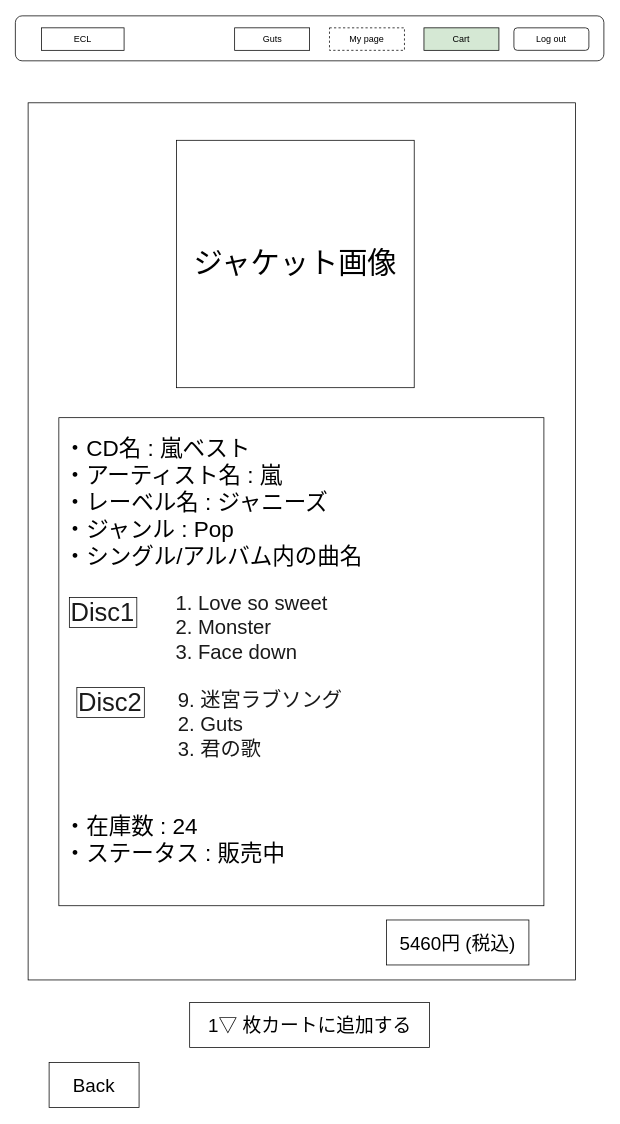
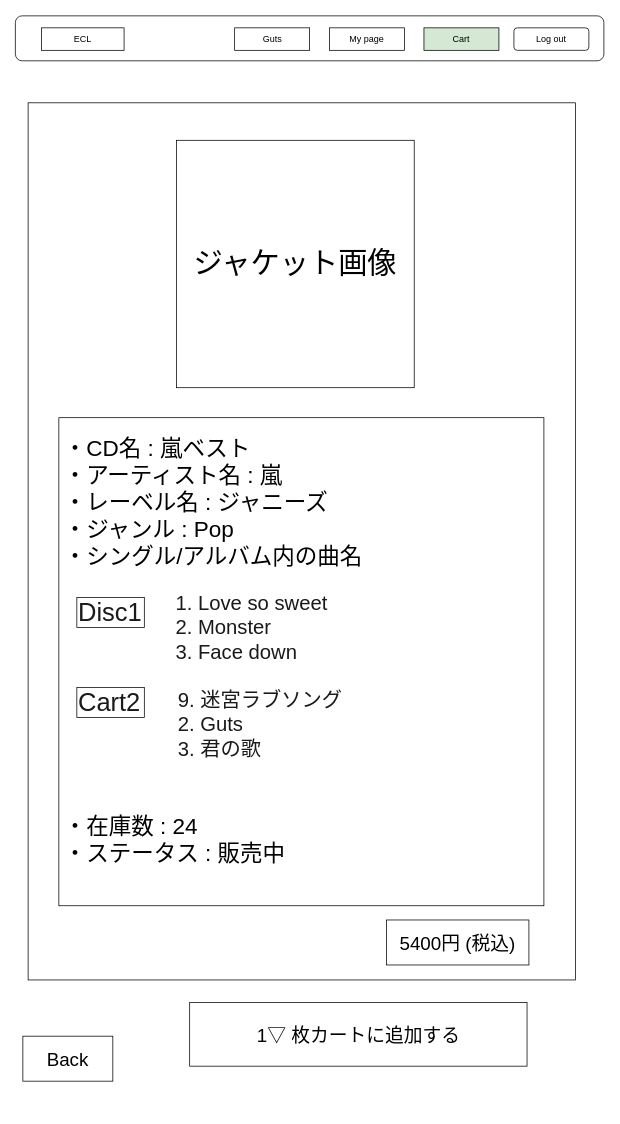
(367, 39) -> (367, 39)
(103, 612) -> (111, 612)
(111, 702) -> (111, 702)
(458, 942) -> (458, 942)
(310, 1025) -> (359, 1034)
(94, 1085) -> (68, 1059)
